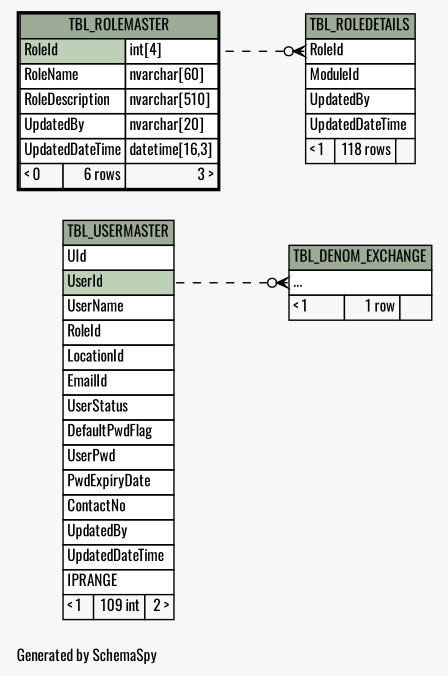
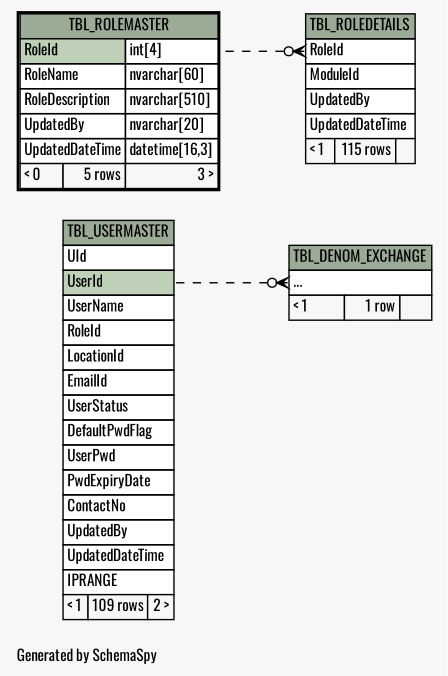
(367, 150) -> (367, 150)
(103, 175) -> (103, 175)
(121, 606) -> (118, 606)
